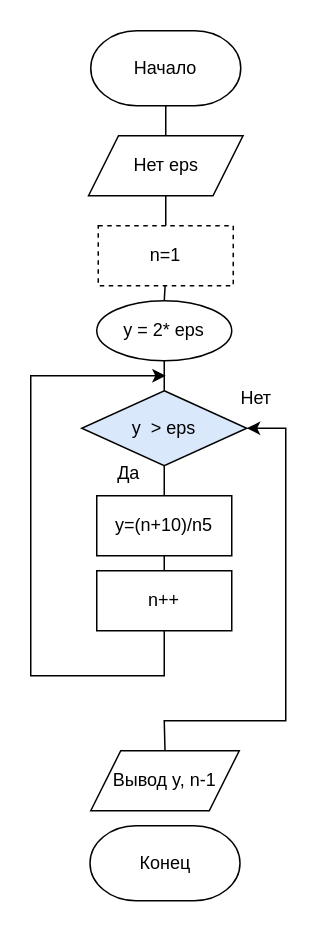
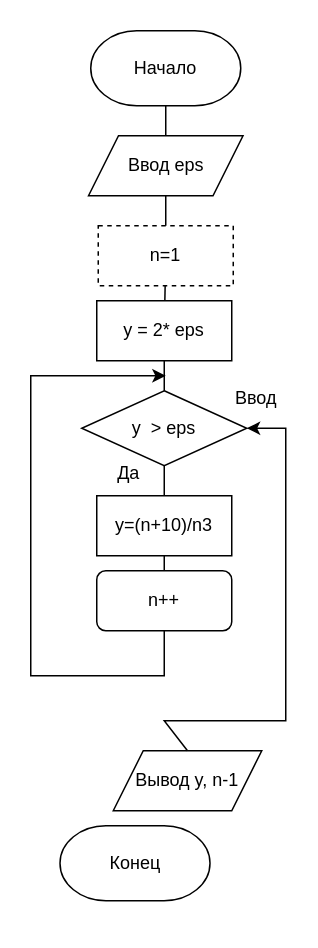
(167, 166) -> (167, 166)
(164, 331) -> (164, 331)
(257, 398) -> (257, 398)
(164, 428) -> (164, 428)
(164, 526) -> (164, 526)
(164, 601) -> (164, 601)
(165, 781) -> (188, 781)
(165, 863) -> (135, 863)
